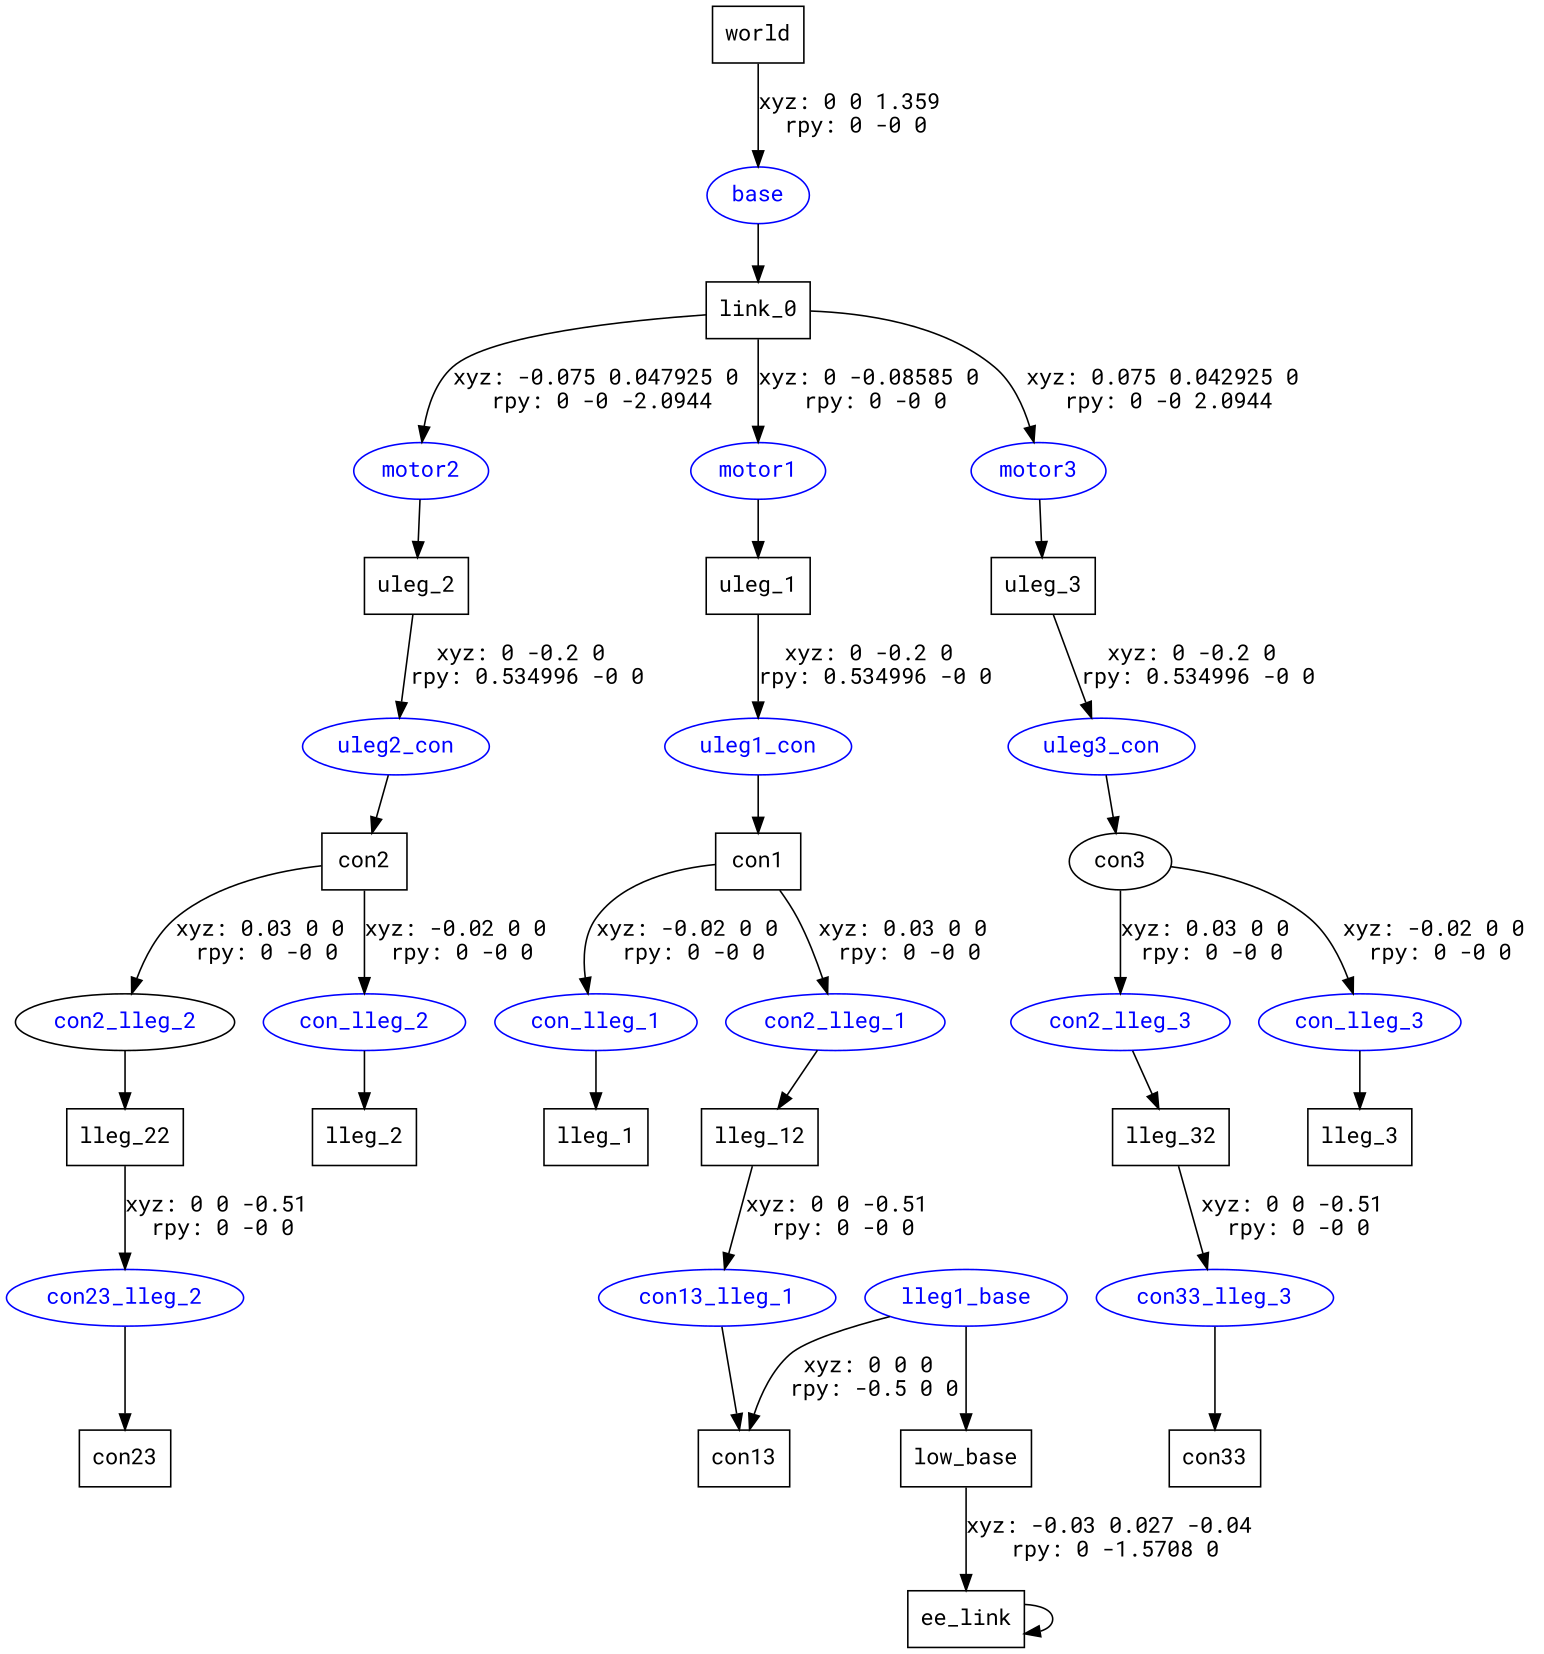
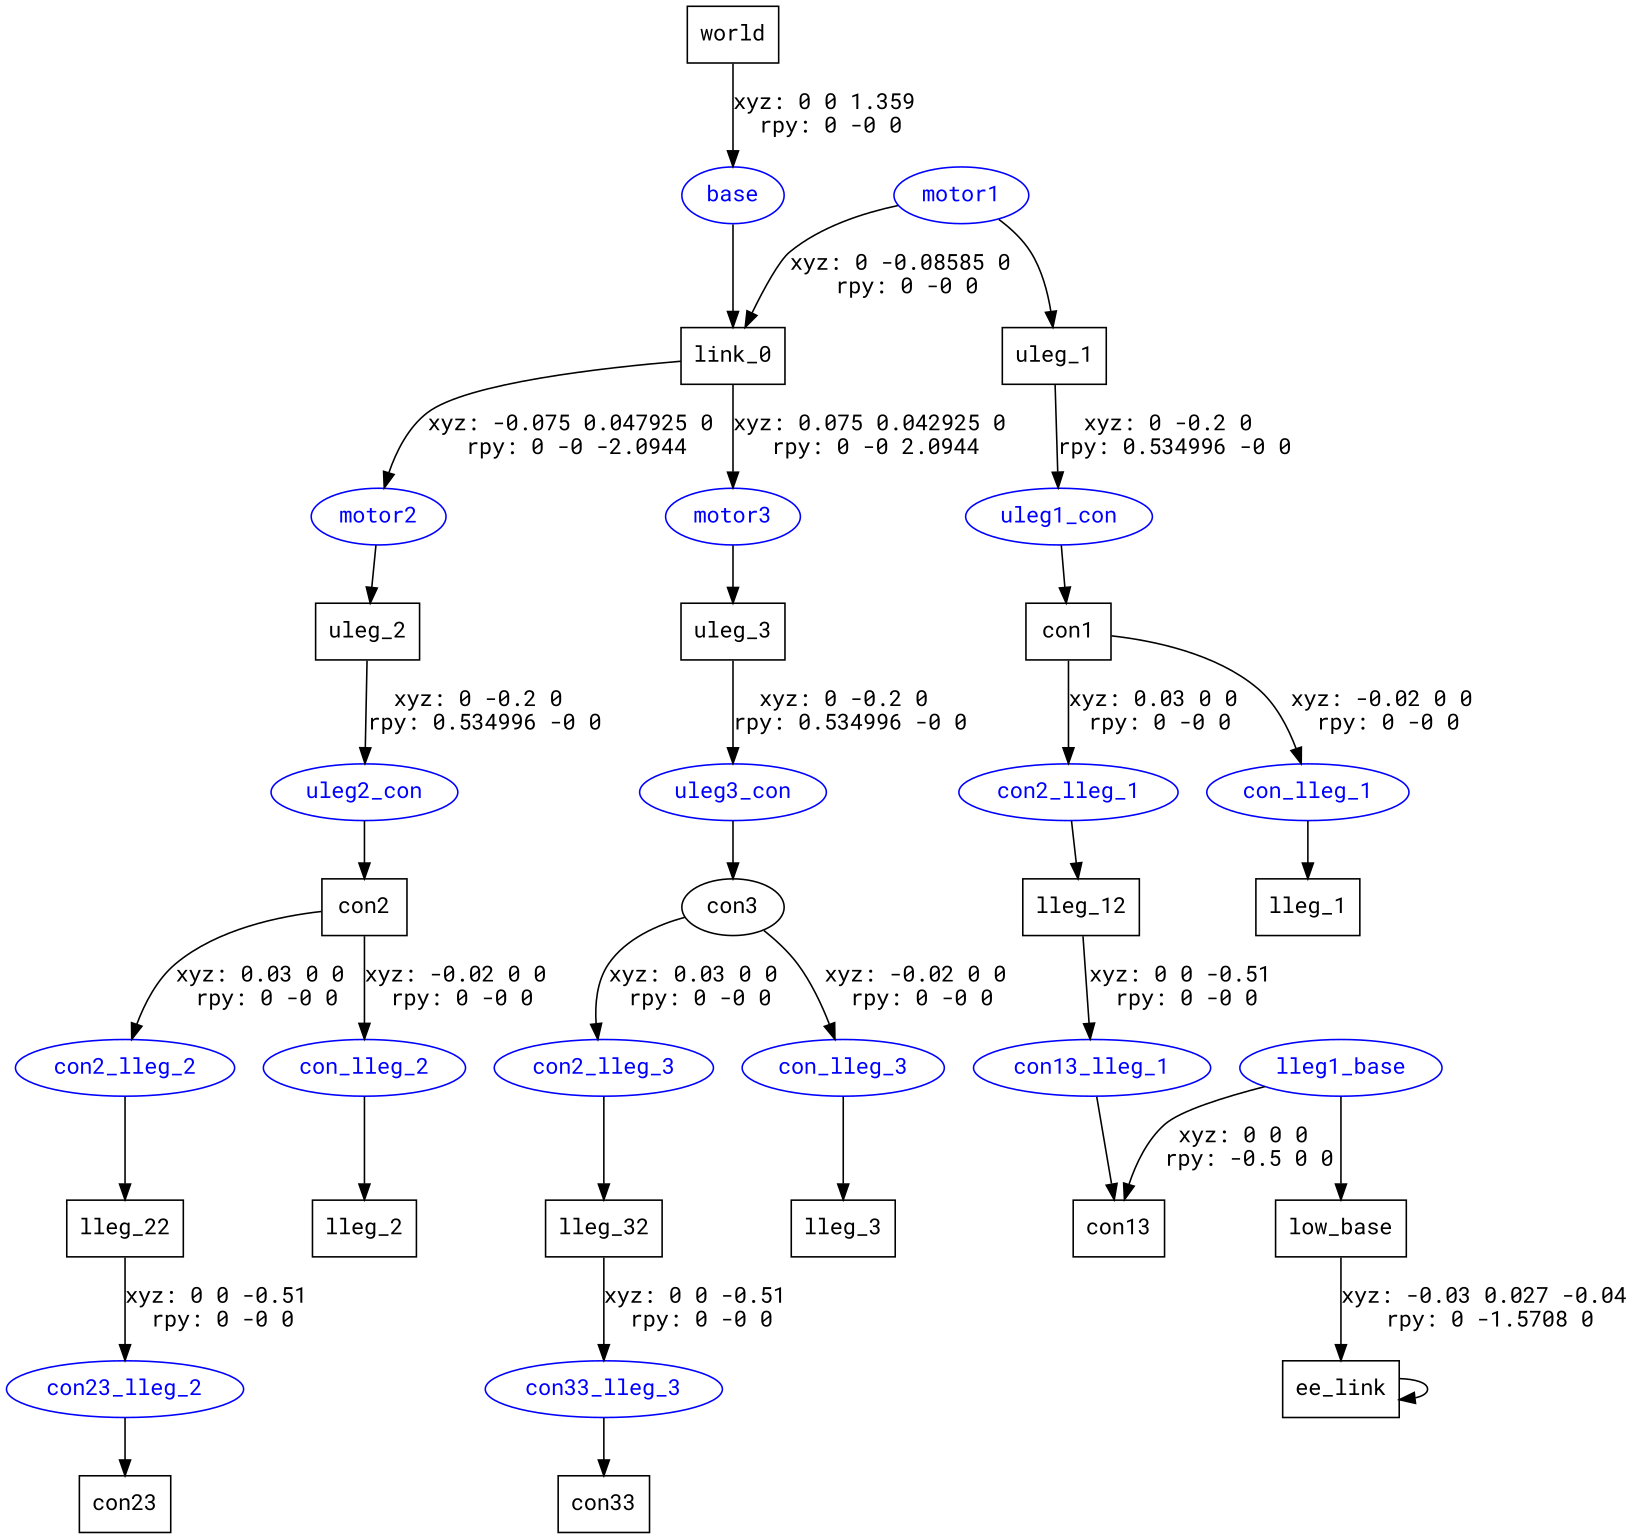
(758, 383) -> (809, 239)
(125, 1022) -> (125, 1068)
